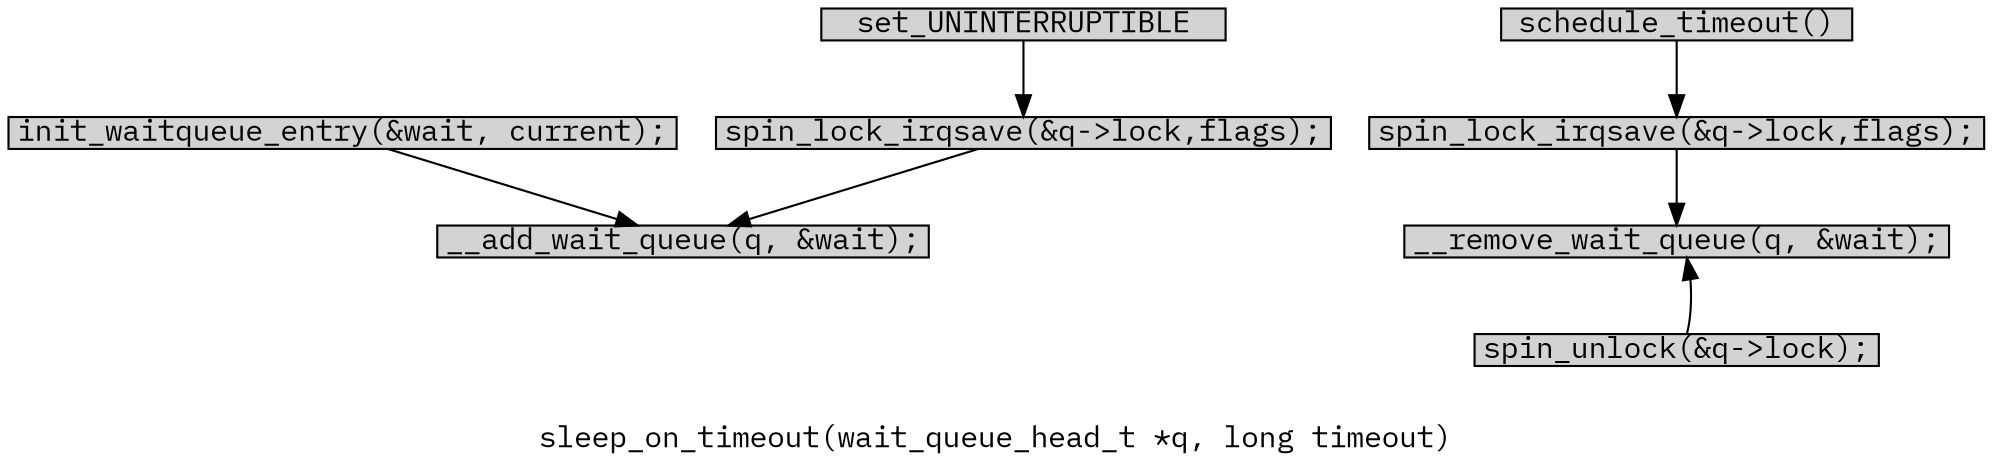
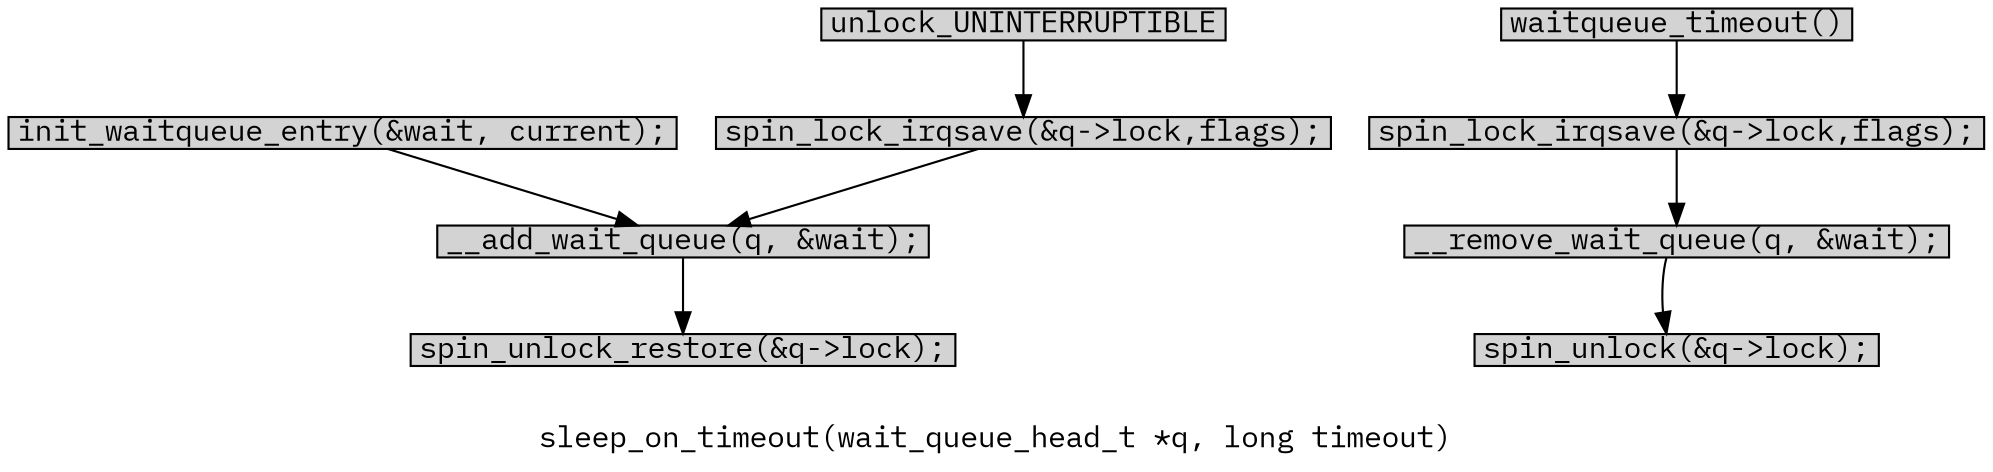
(1023, 24) -> (1023, 24)
(1677, 24) -> (1677, 24)
(1691, 307) -> (1663, 285)
none -> (683, 350)
